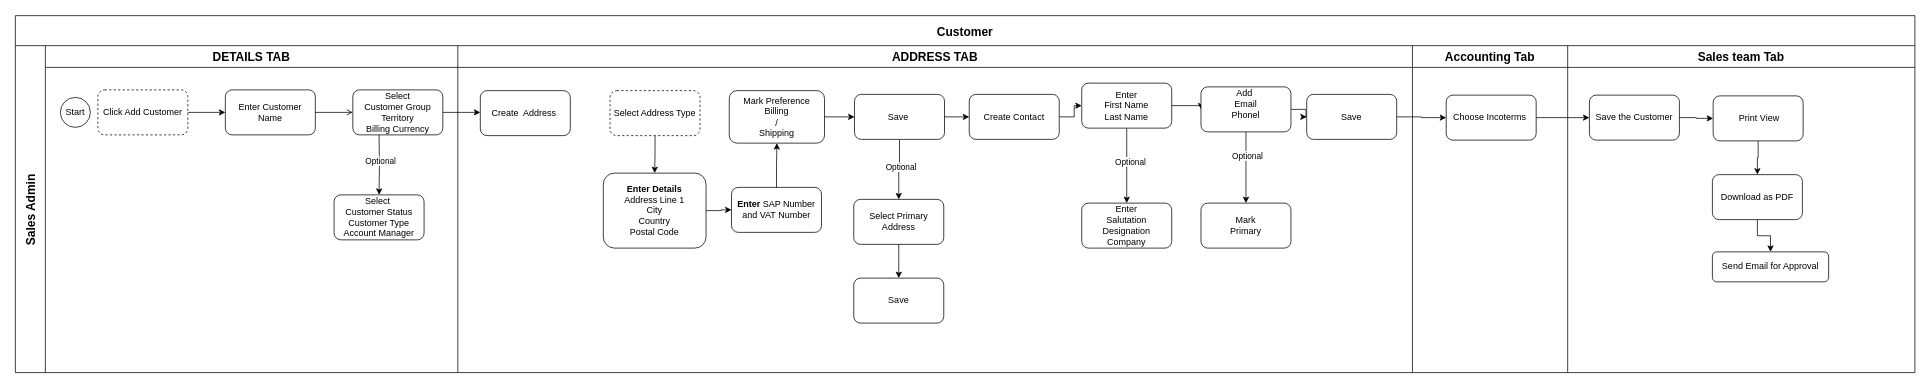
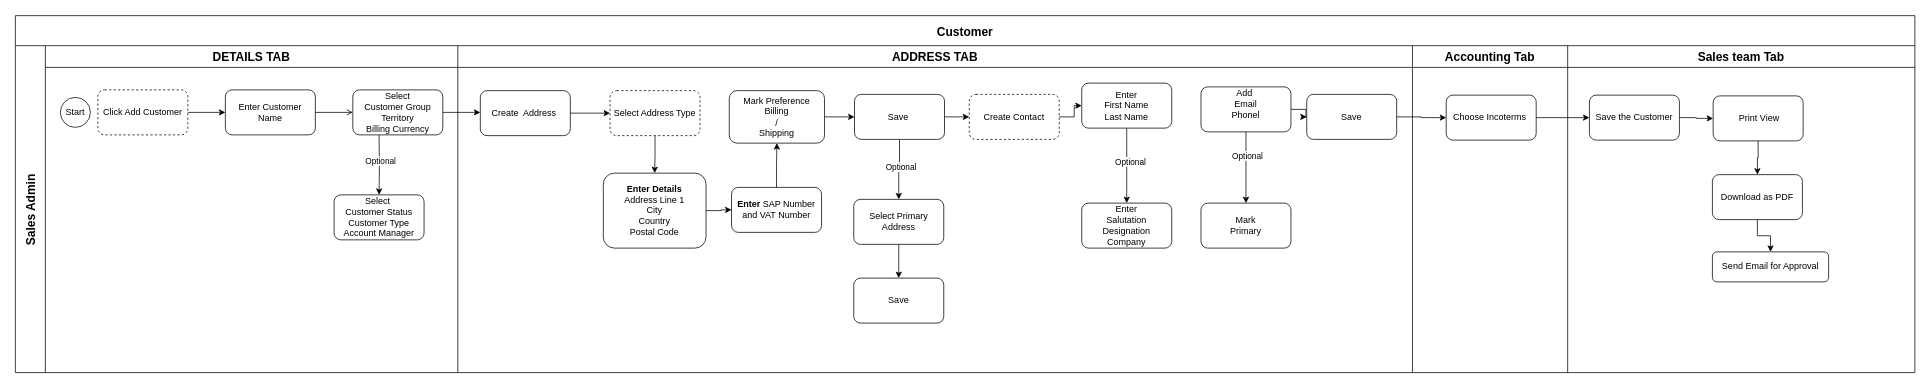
(1187, 105) -> none
none -> (603, 113)
(1014, 117) -> (1014, 117)
